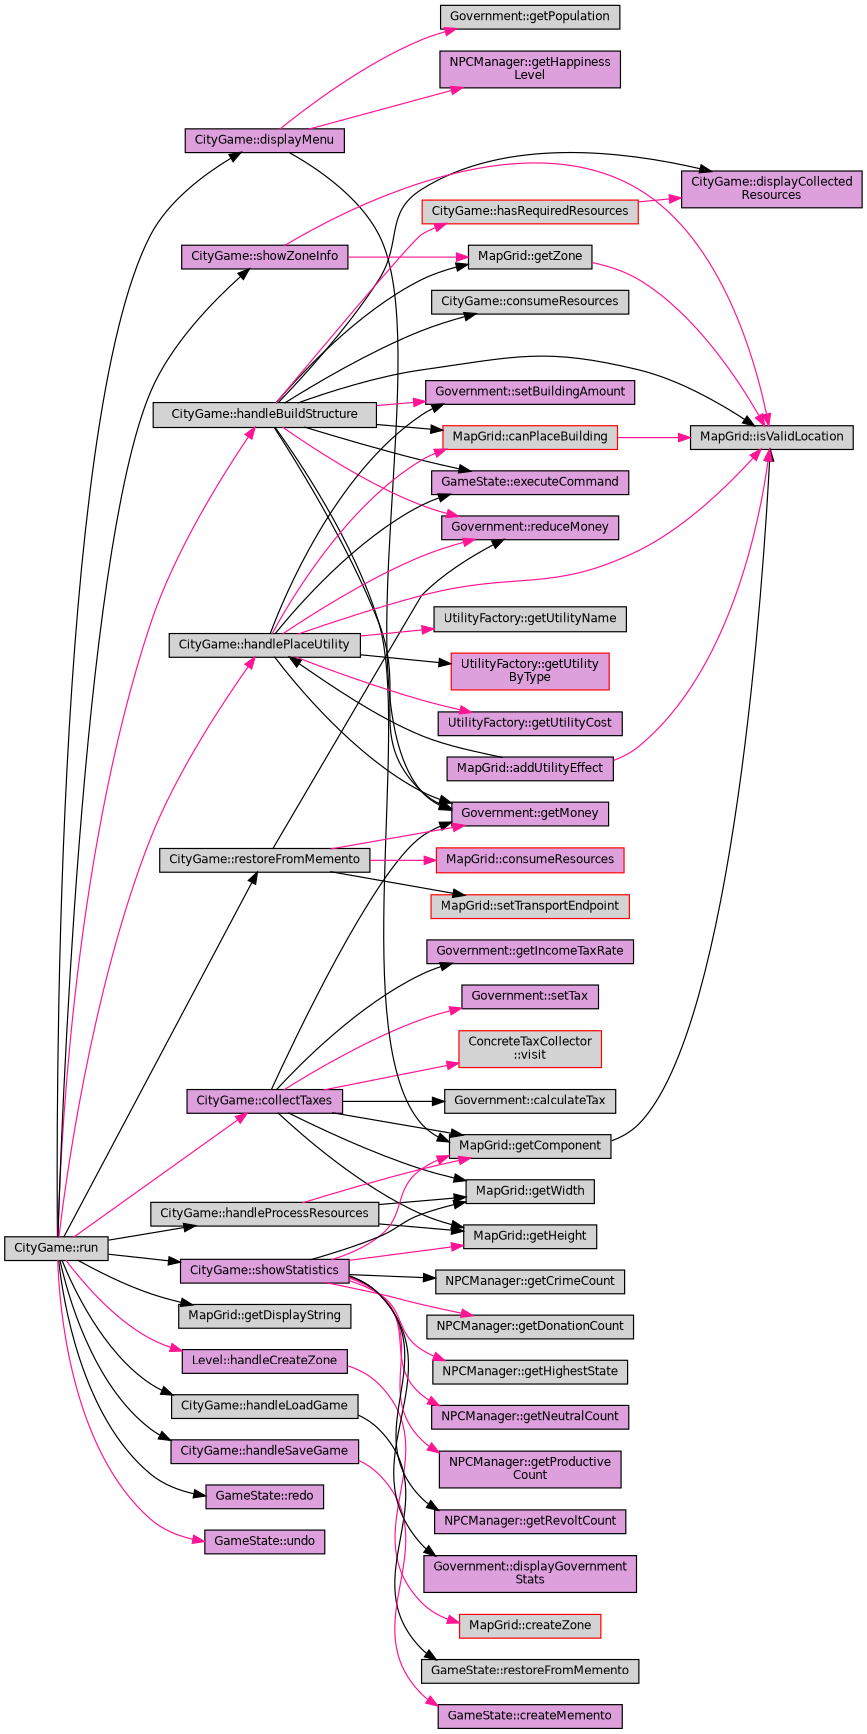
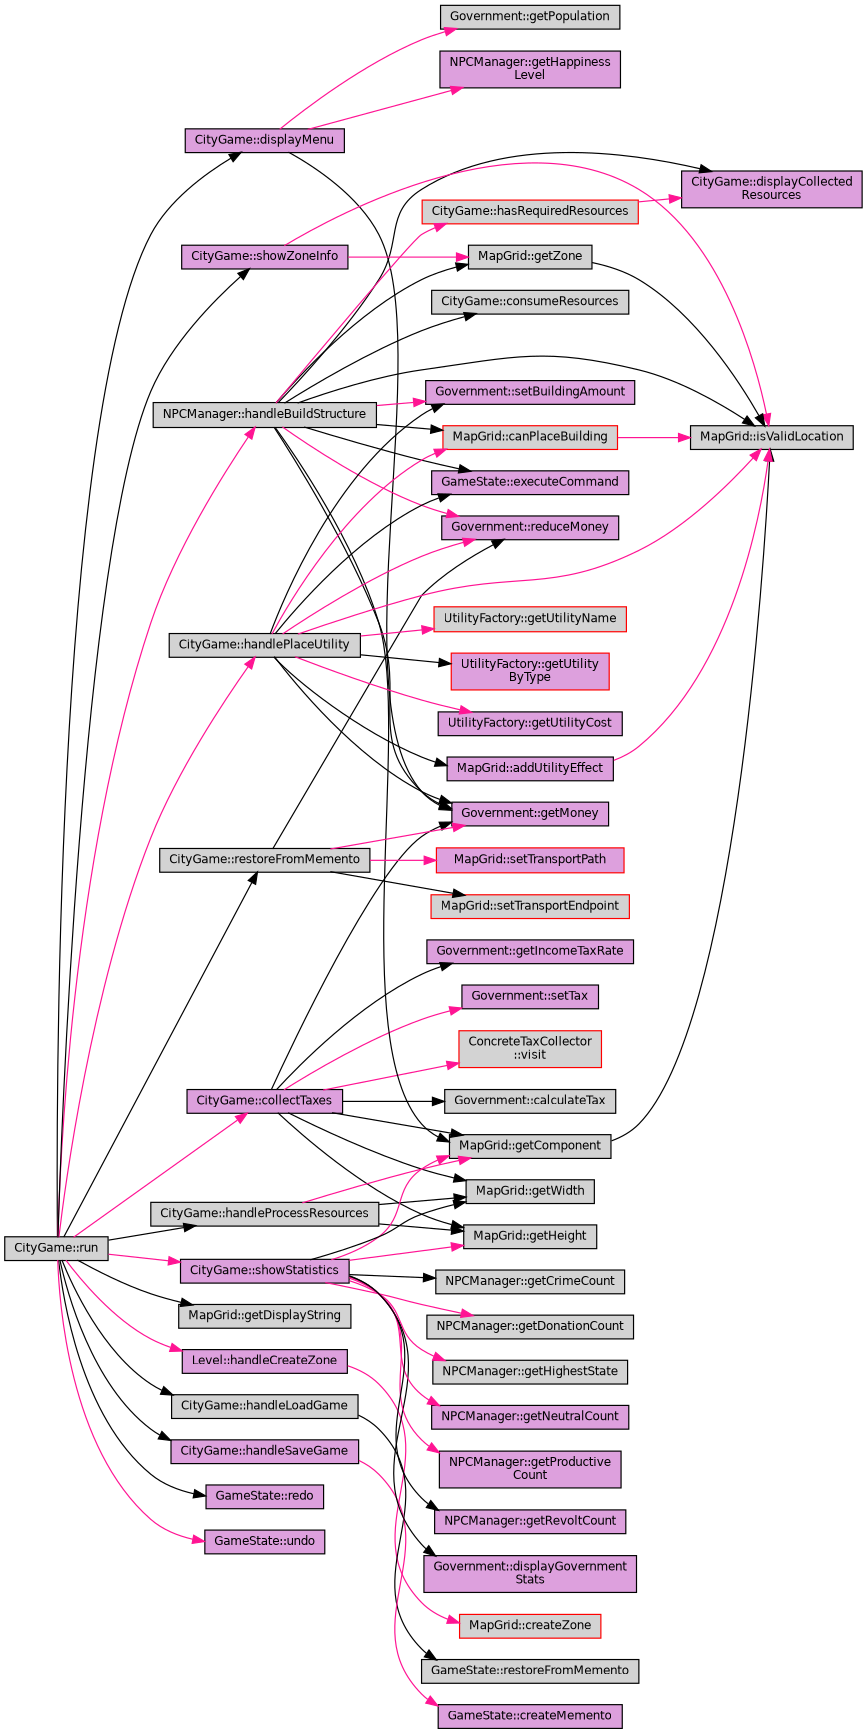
(690, 322) -> (690, 322)
(265, 415) -> (265, 415)
(530, 619) -> (530, 619)
(405, 728) -> (341, 712)
(530, 860) -> (530, 860)
(138, 1258) -> (138, 1258)
